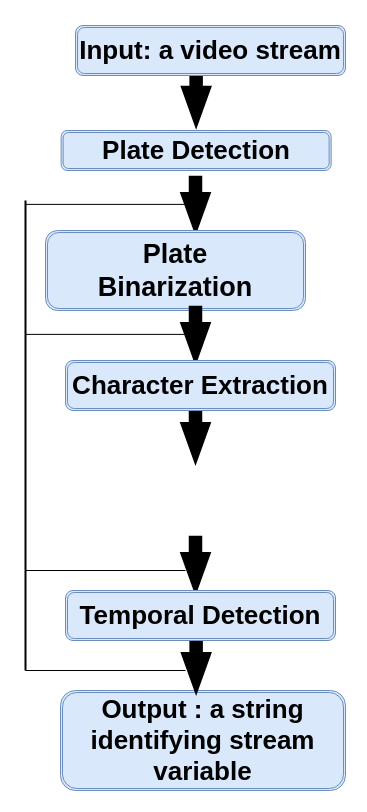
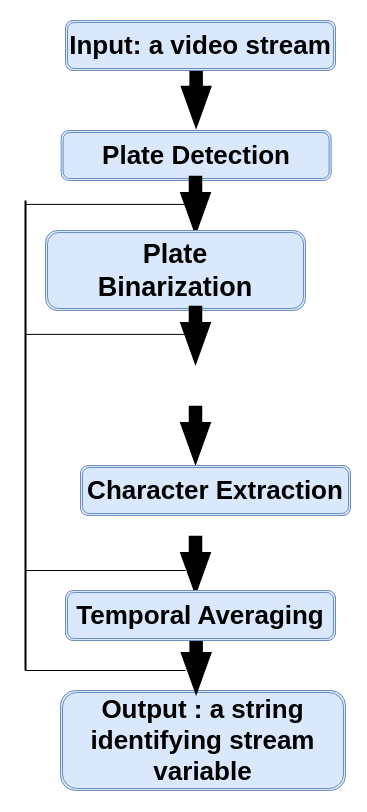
(211, 51) -> (201, 46)
(196, 151) -> (196, 156)
(201, 386) -> (216, 491)
(201, 616) -> (201, 616)
